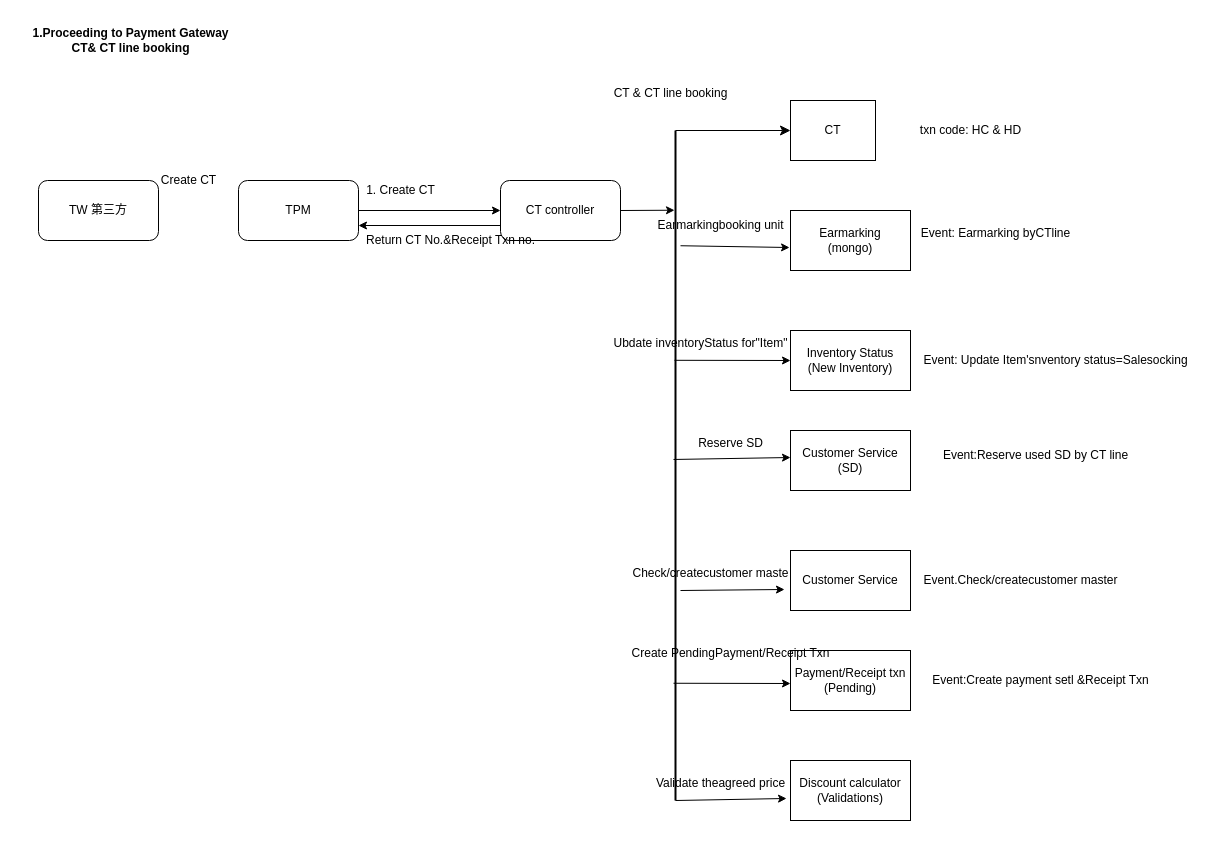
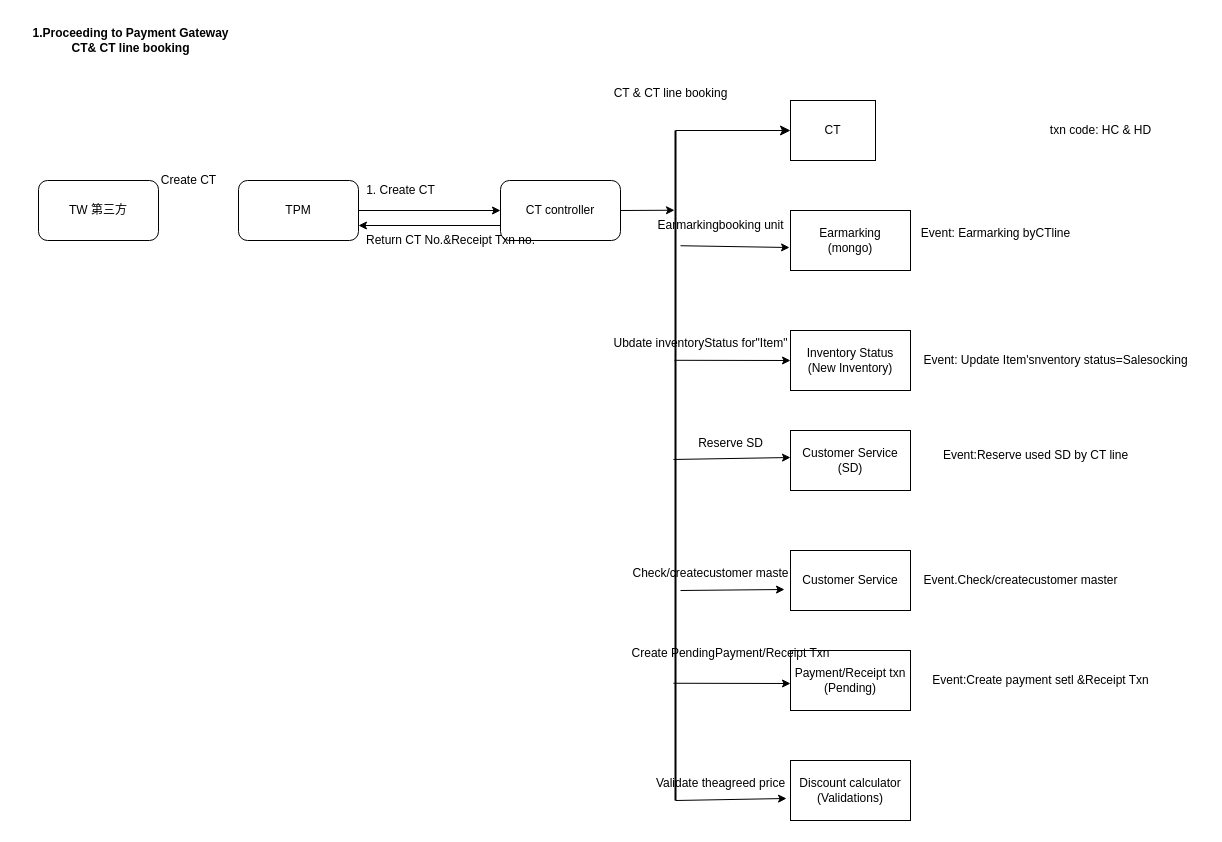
(971, 131) -> (1101, 131)
